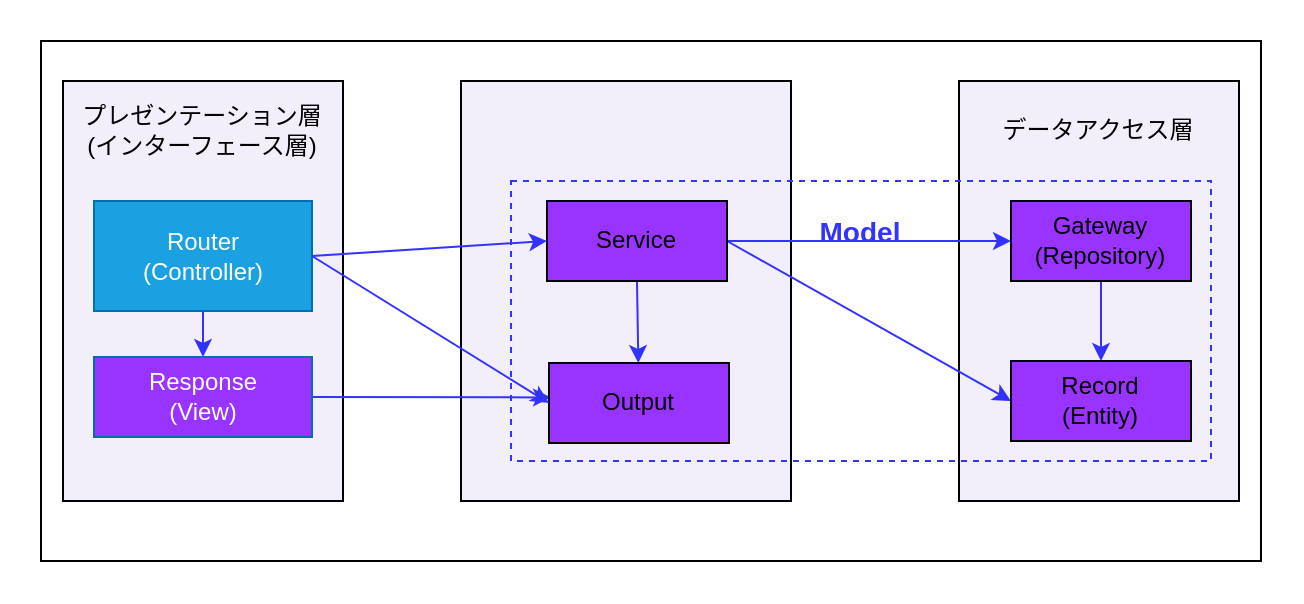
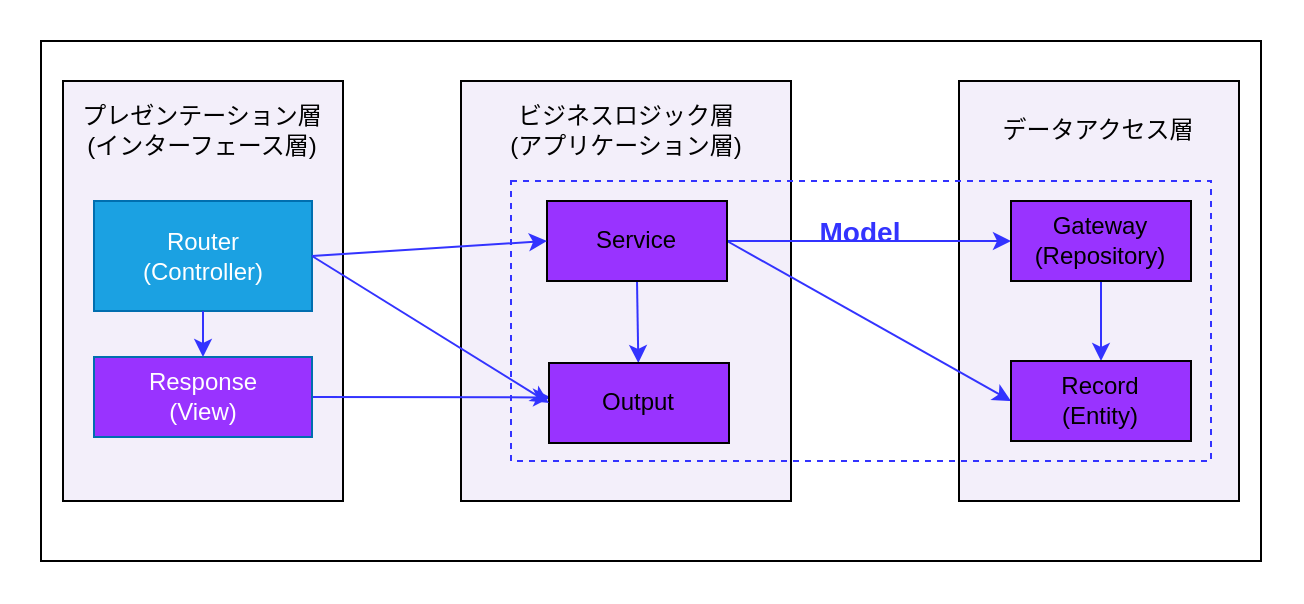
none -> (626, 131)
